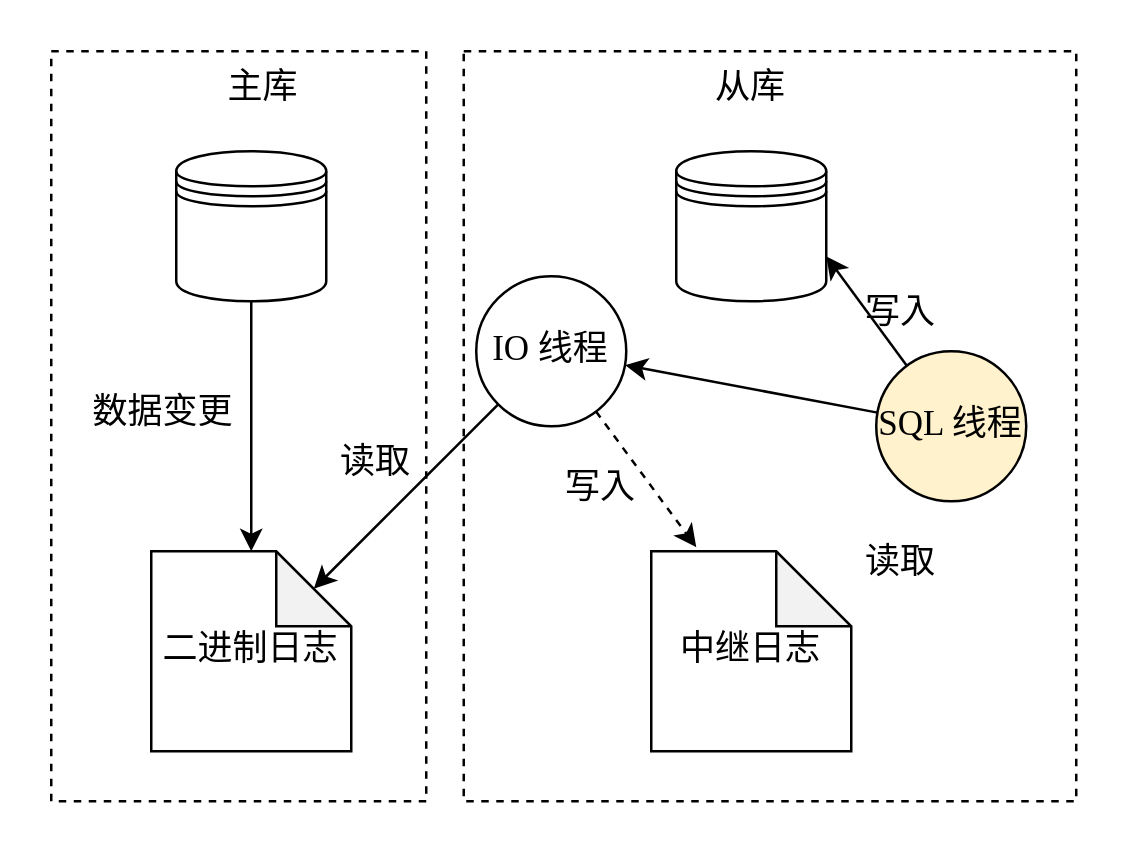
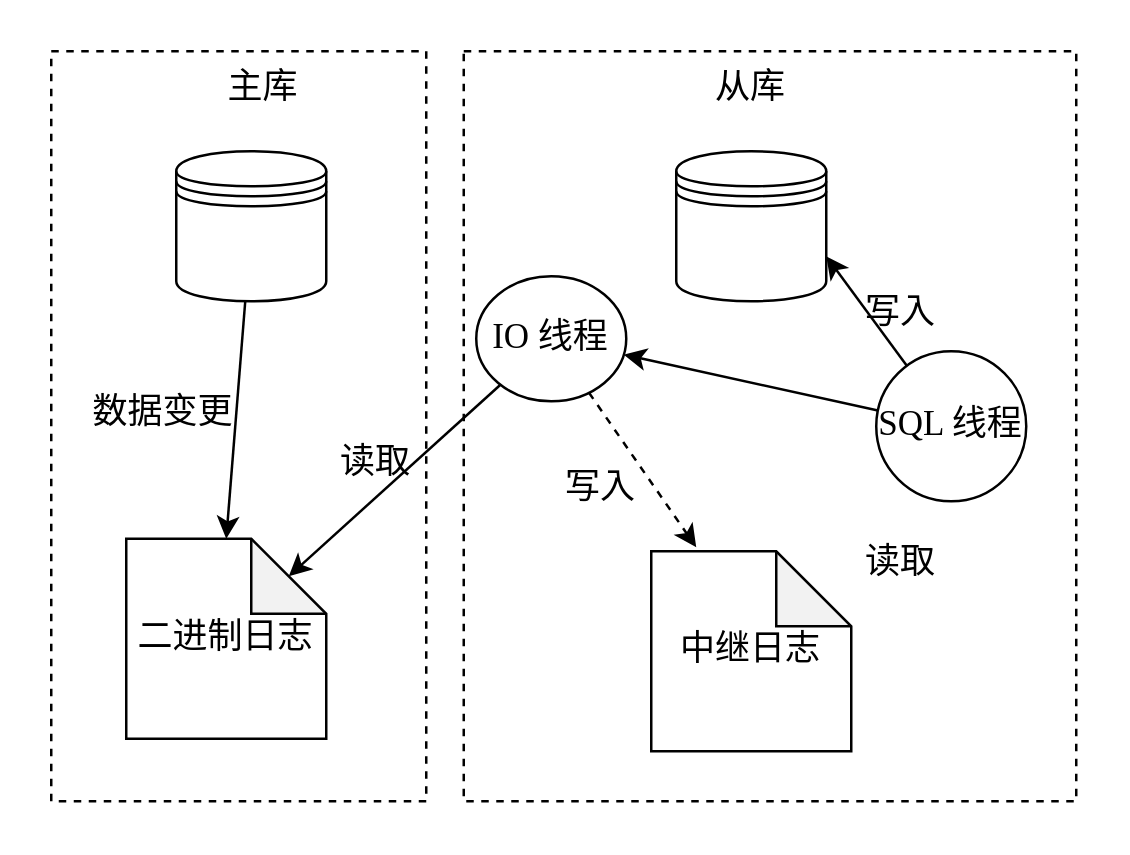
(551, 351) -> (551, 339)
(951, 426) -> (951, 426)
(251, 651) -> (226, 639)
